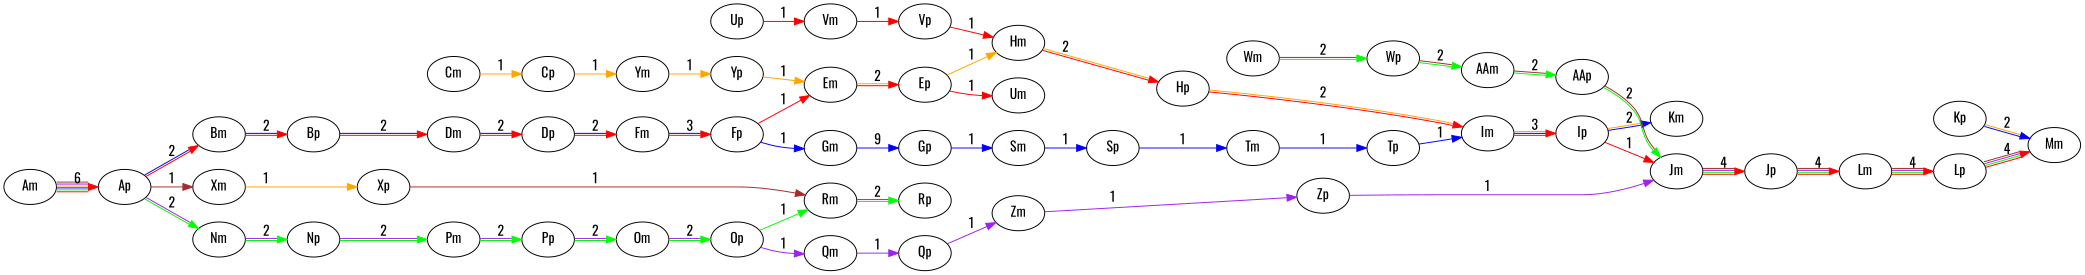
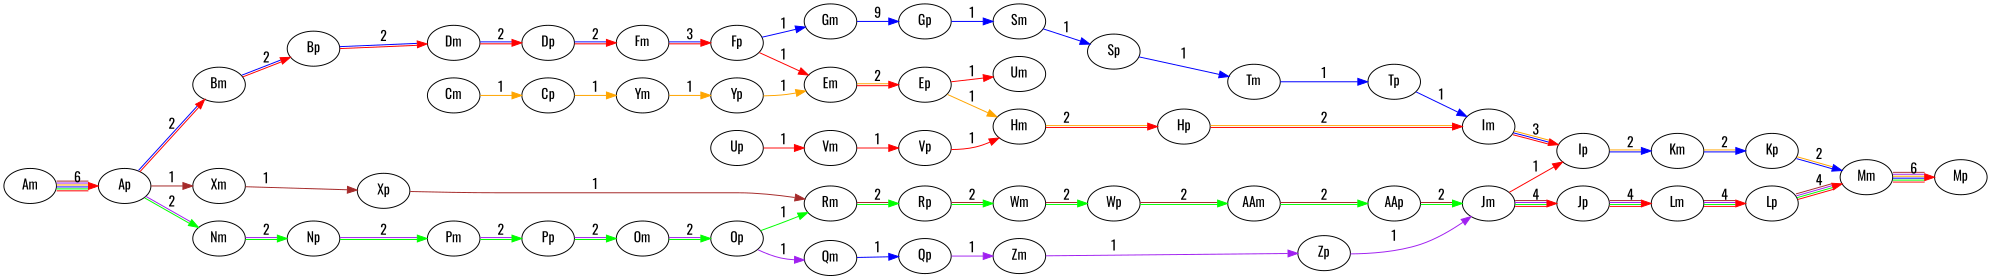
(1625, 151) -> (1532, 180)
none -> (1720, 151)
none -> (1961, 177)
(296, 187) -> (296, 188)
none -> (967, 203)
(873, 253) -> (873, 257)
